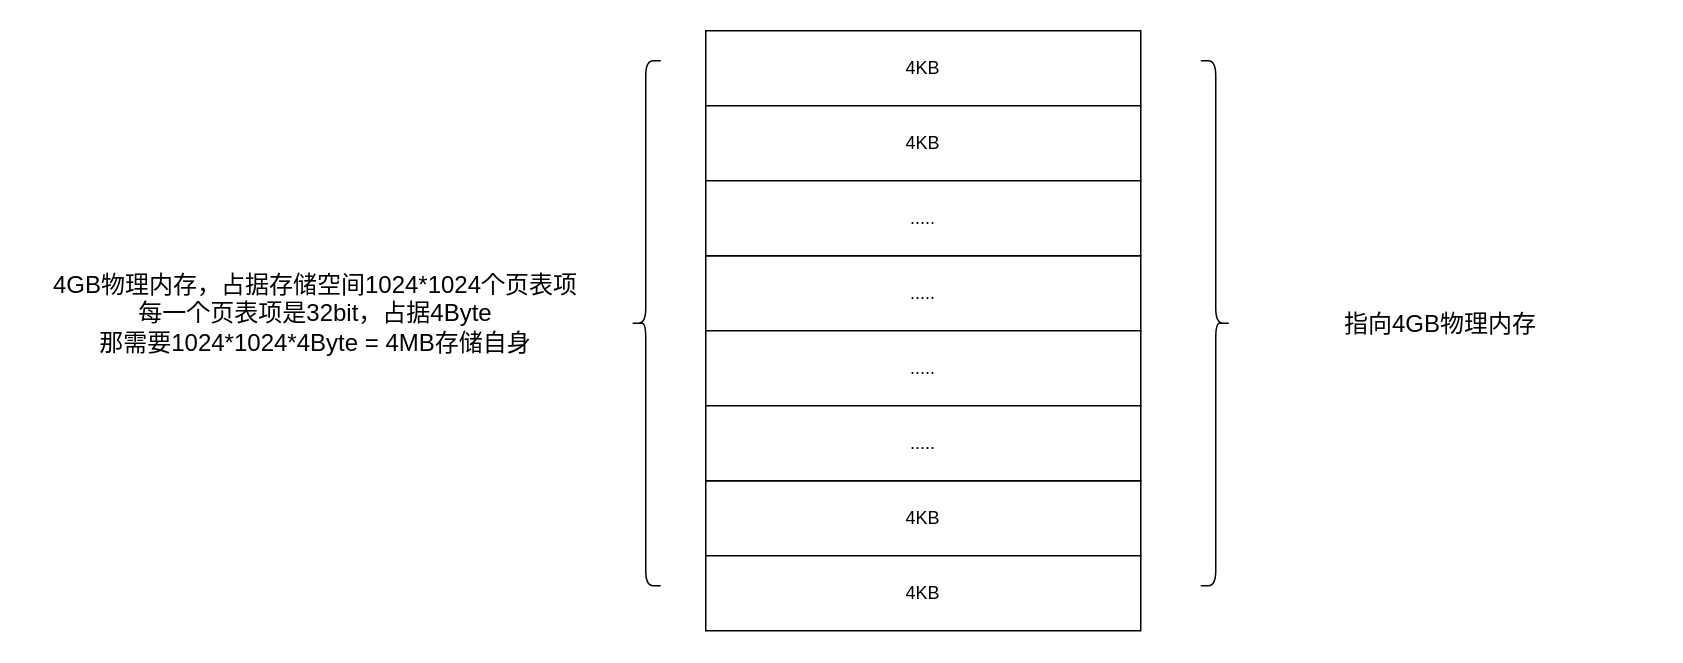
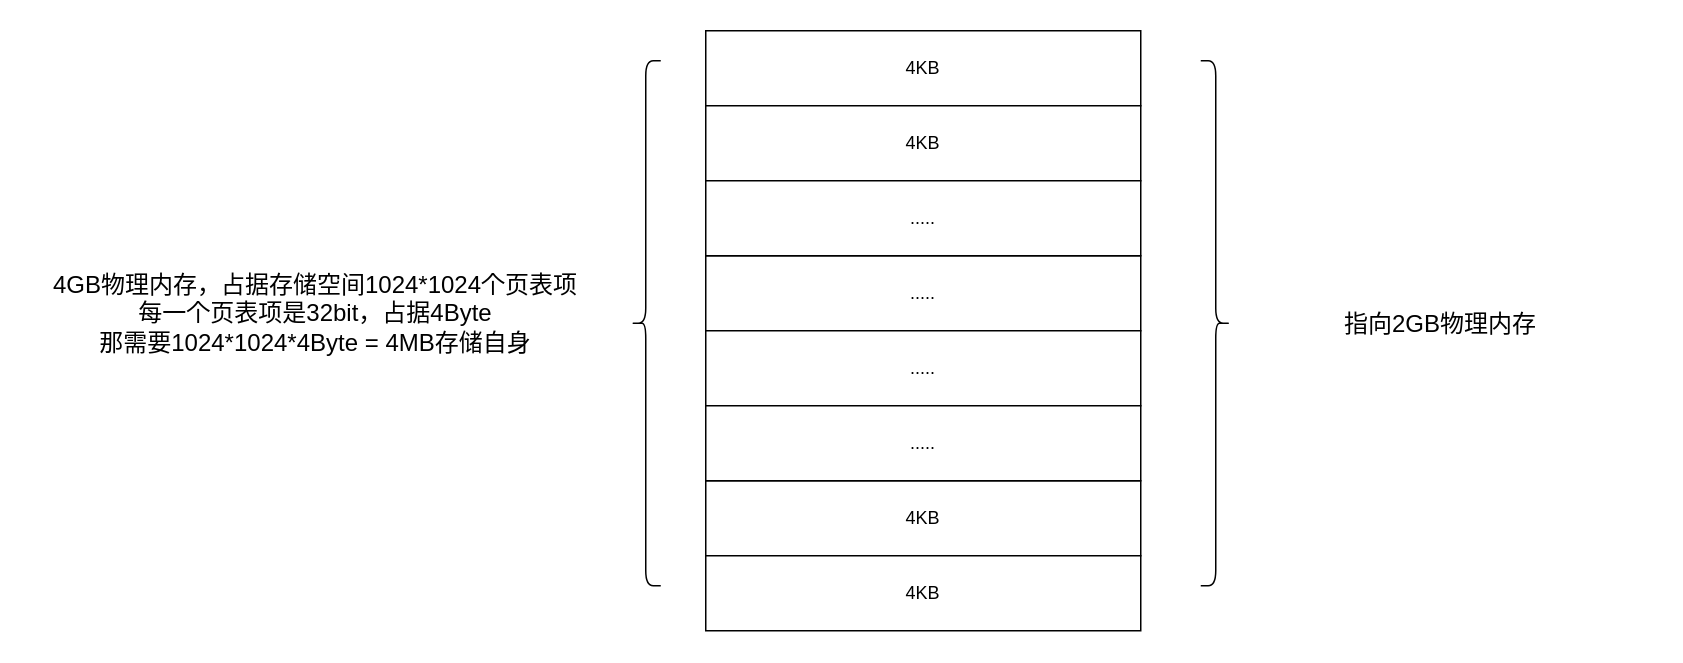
(1441, 323) -> (1441, 323)
